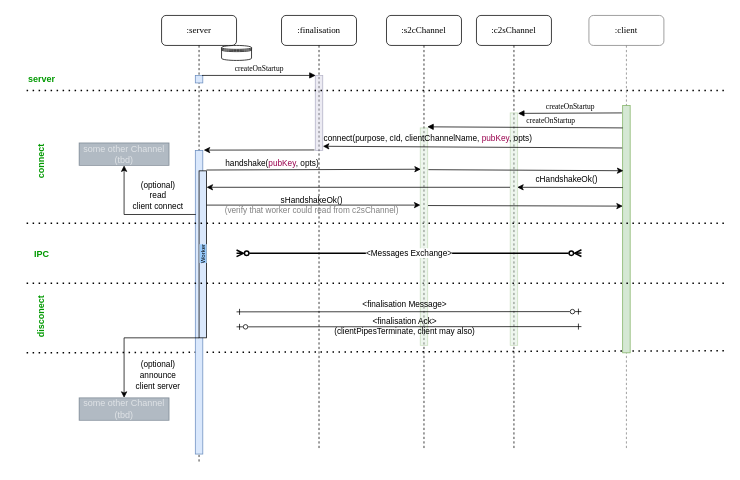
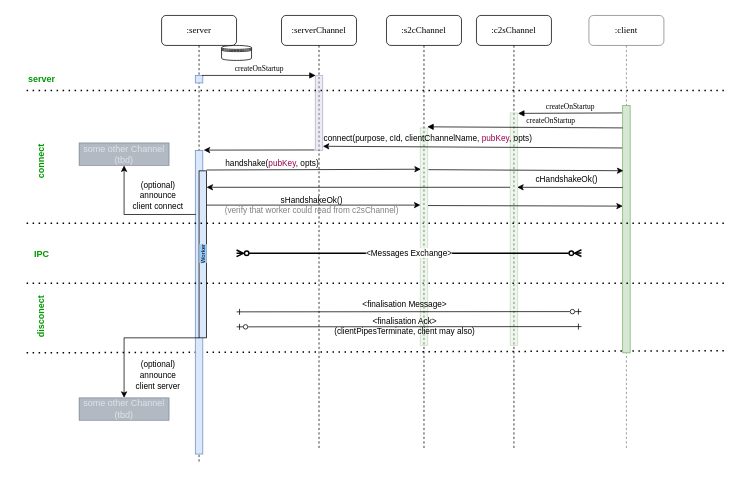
(319, 30) -> (319, 30)
(158, 195) -> (158, 195)
